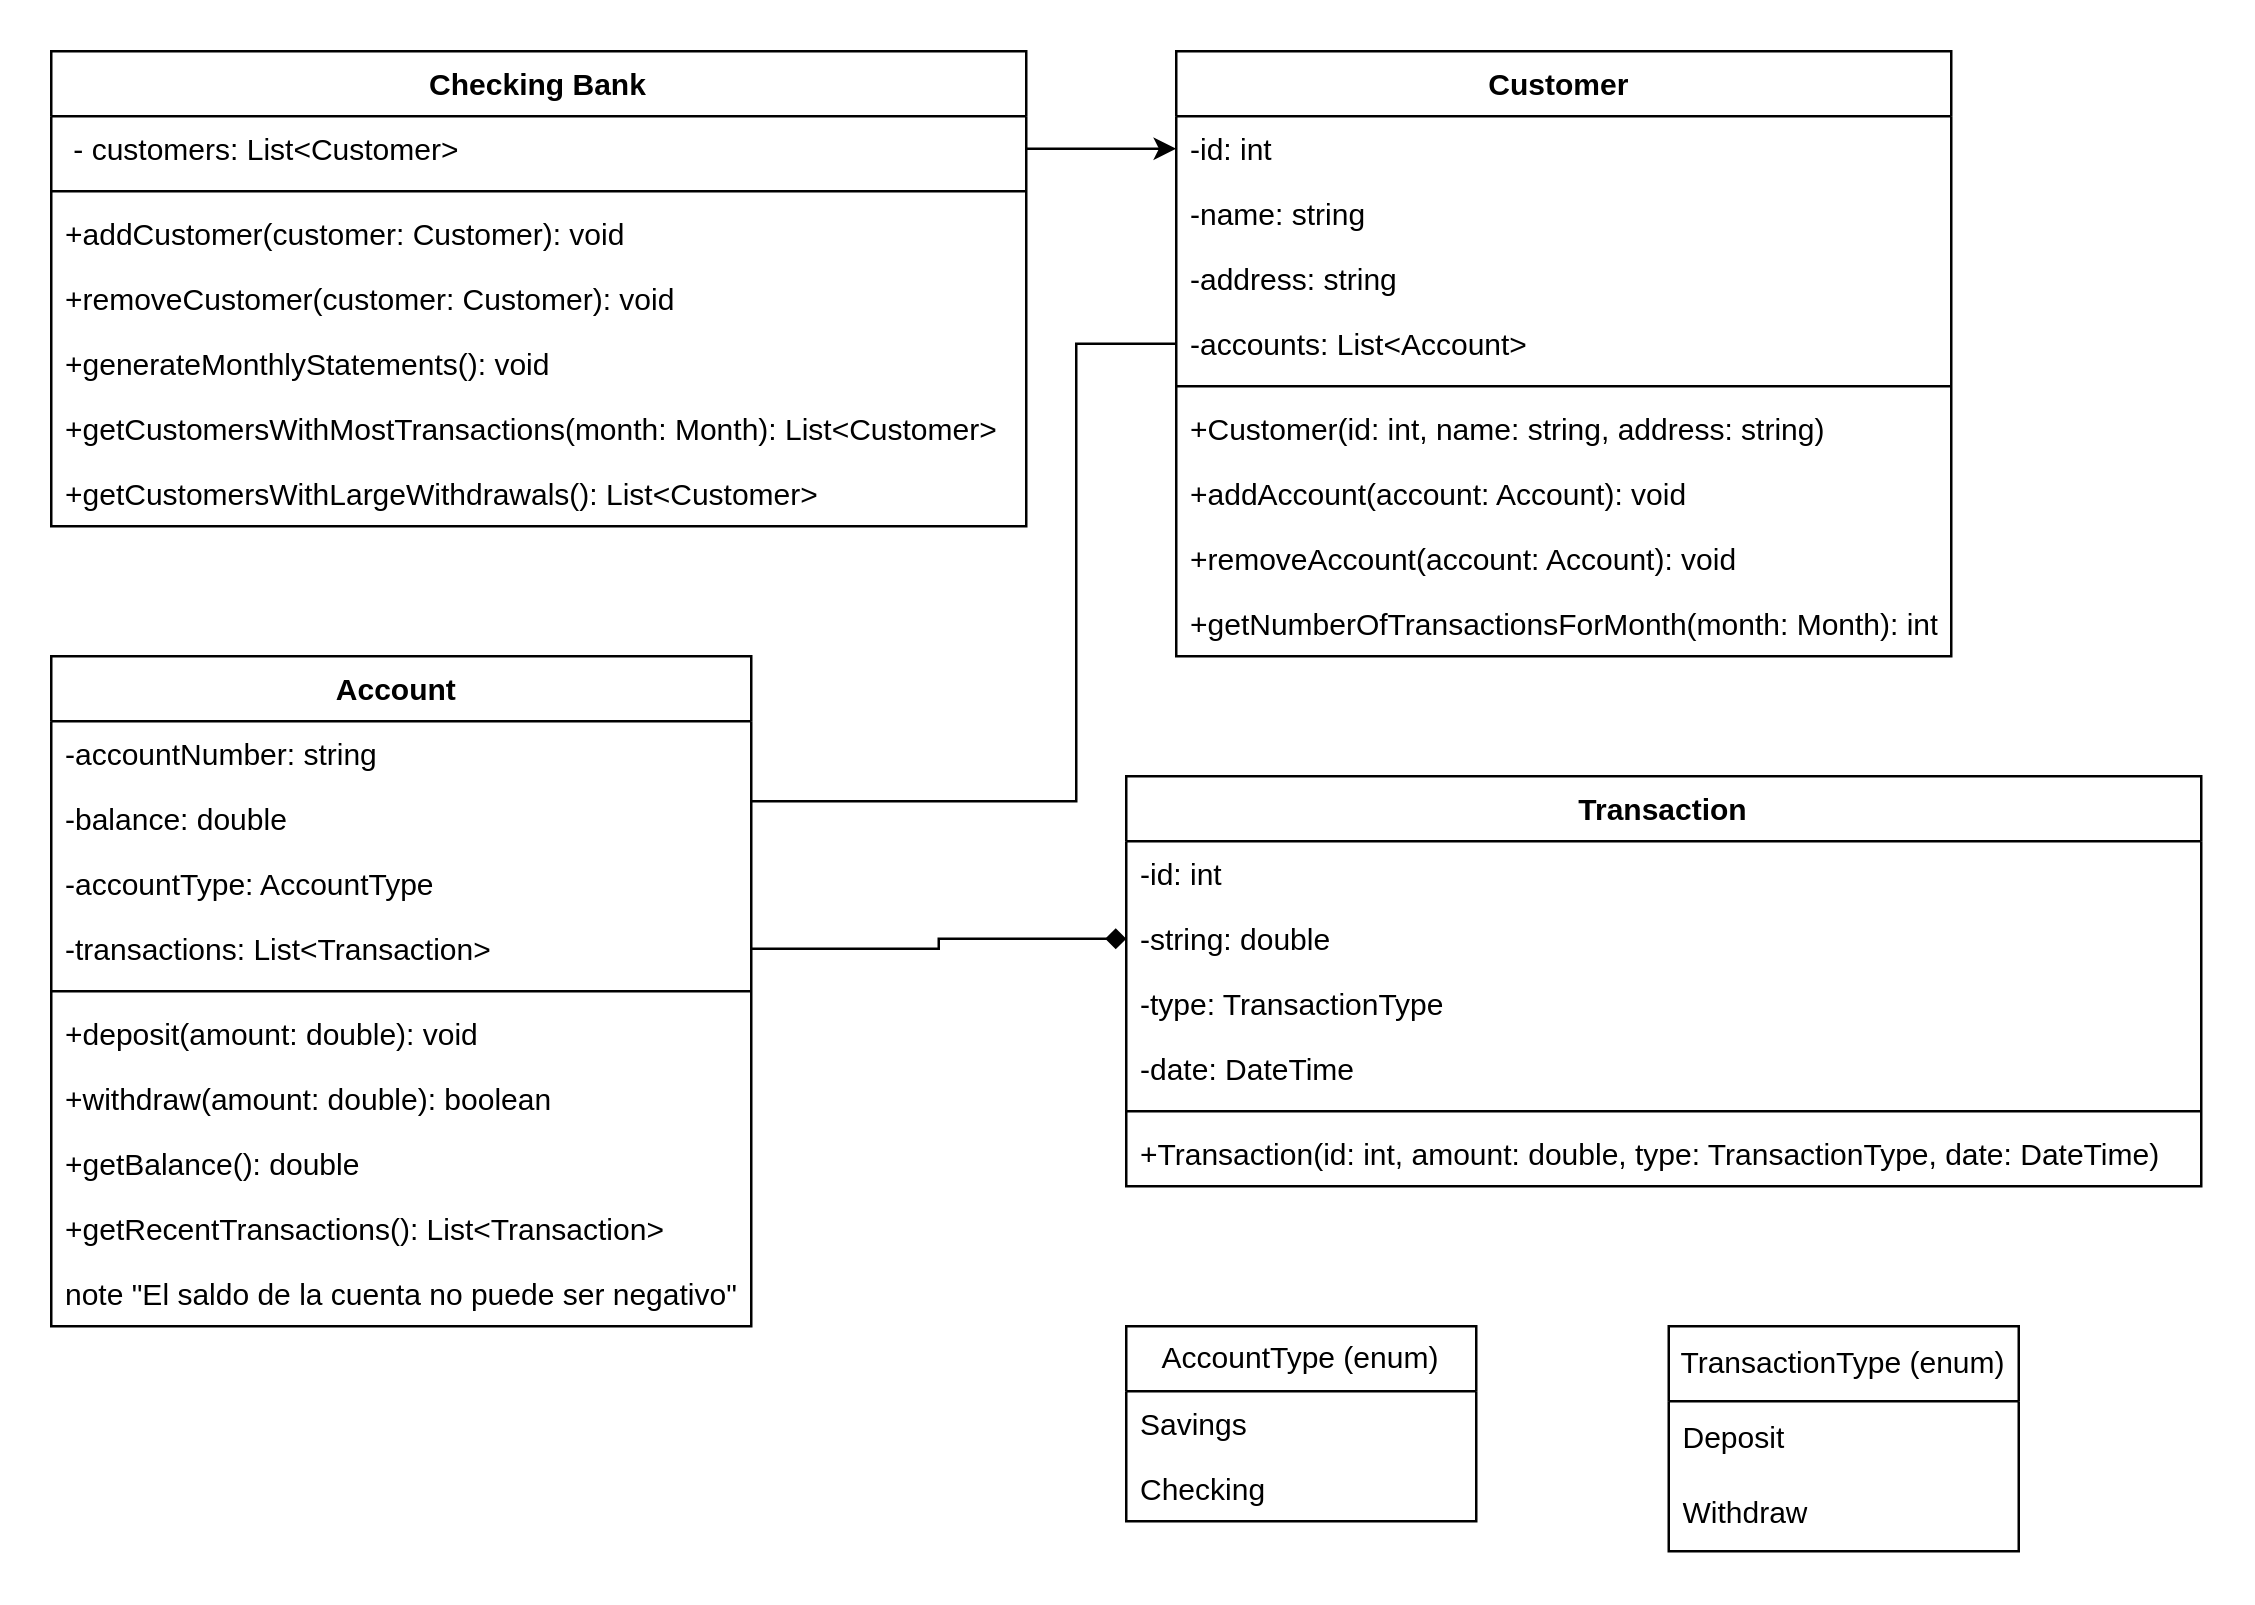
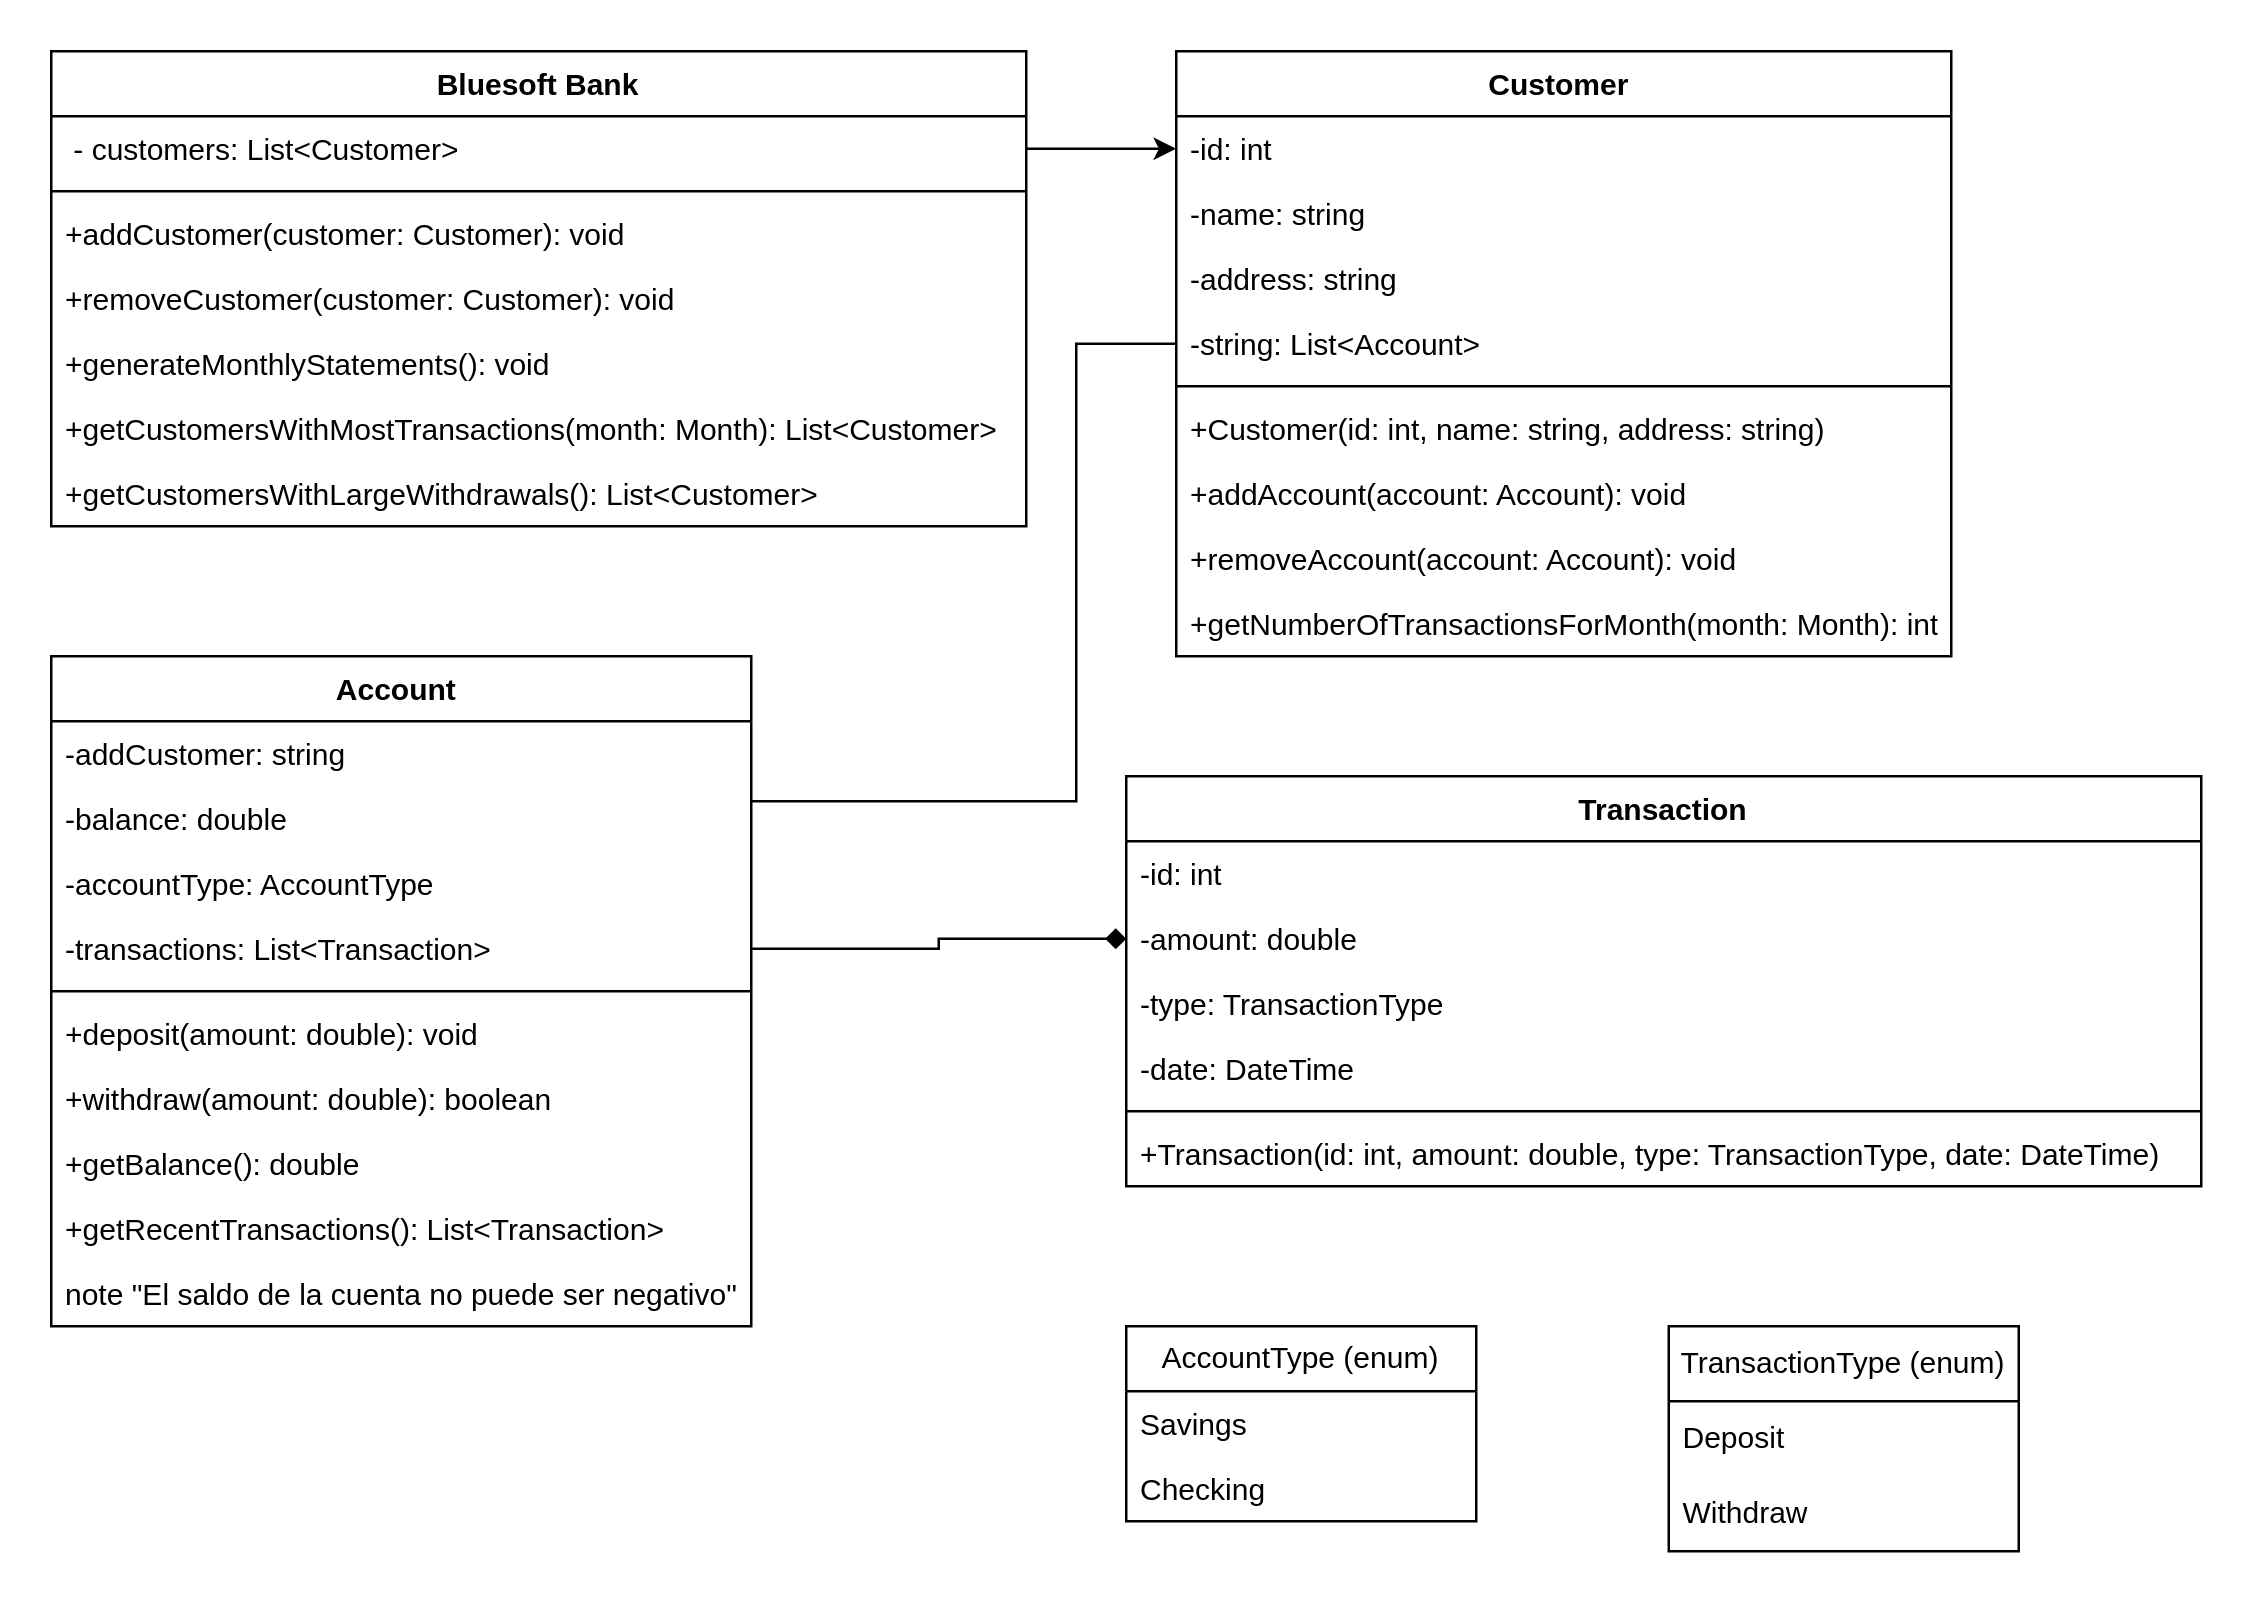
(539, 87) -> (539, 87)
(1381, 347) -> (1360, 347)
(239, 757) -> (223, 757)
(1252, 942) -> (1256, 942)
